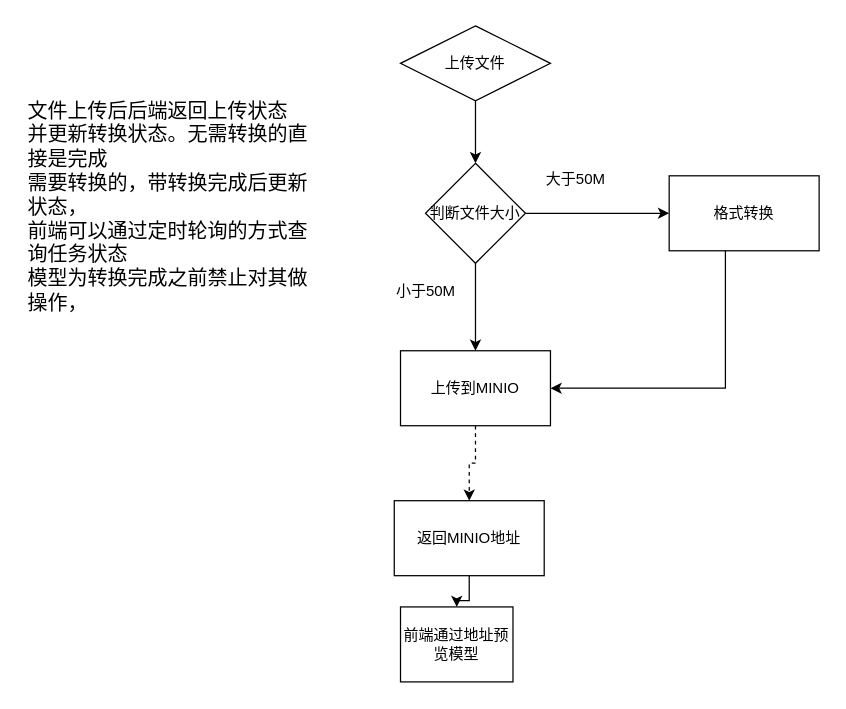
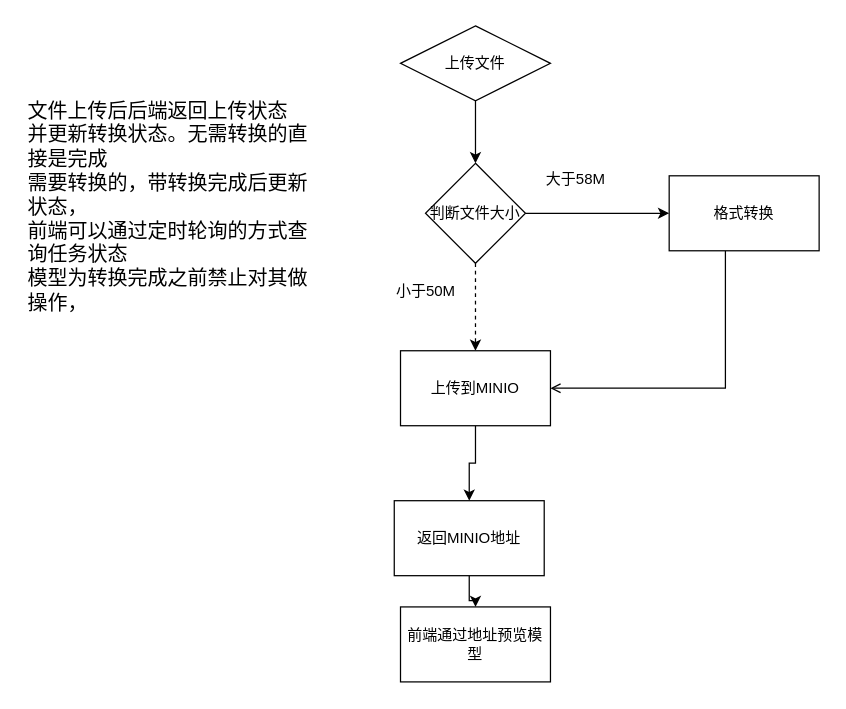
(576, 179) -> (576, 179)
(476, 301) -> (476, 301)
(560, 388) -> (558, 388)
(476, 463) -> (476, 463)
(457, 644) -> (476, 644)
